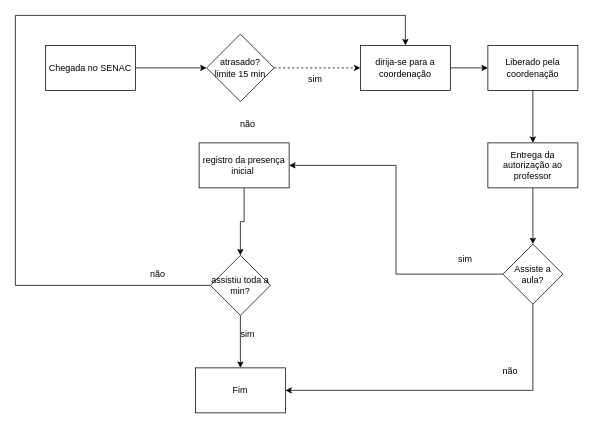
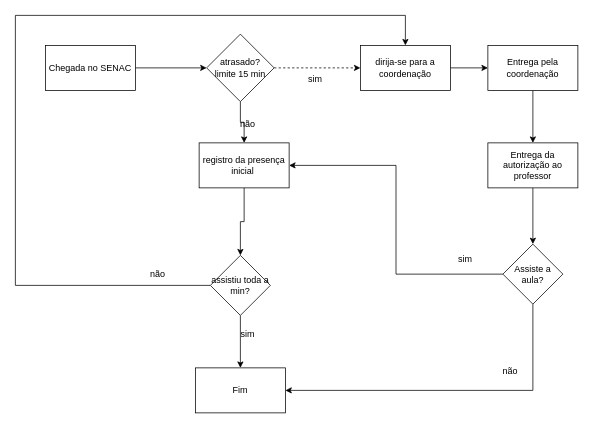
(533, 68) -> (533, 68)
none -> (240, 112)
